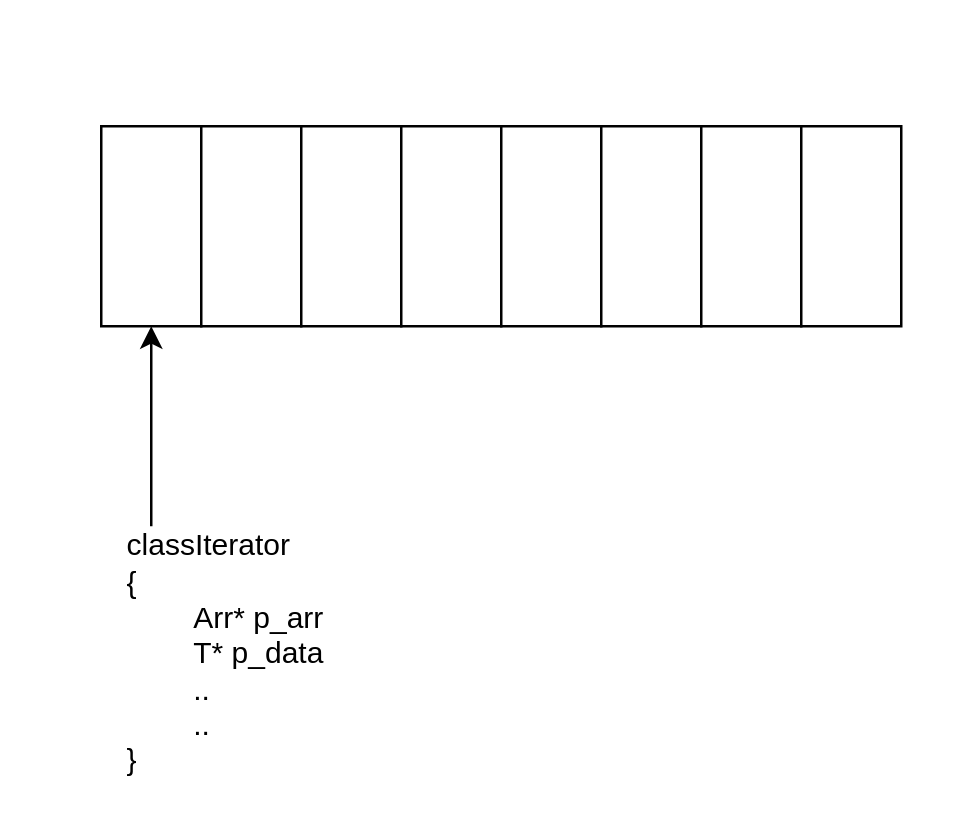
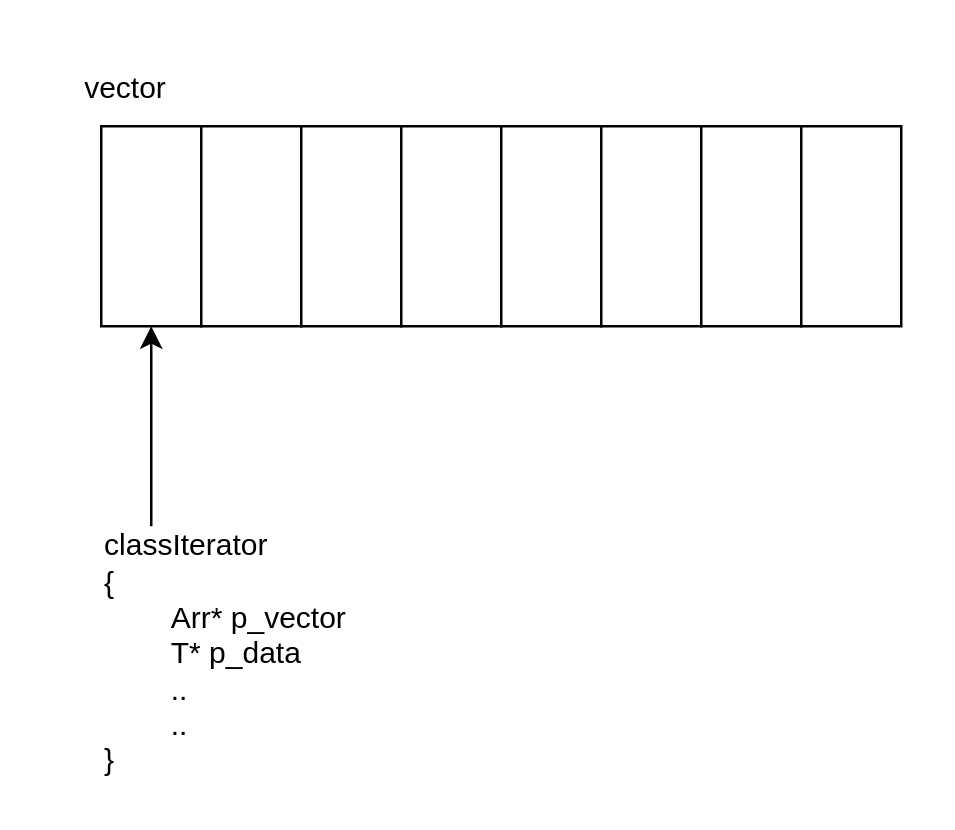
none -> (126, 89)
(226, 654) -> (226, 654)
